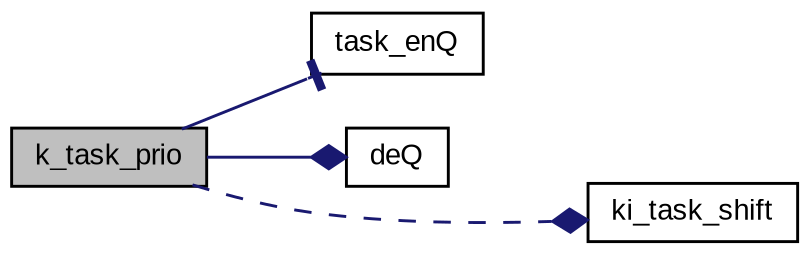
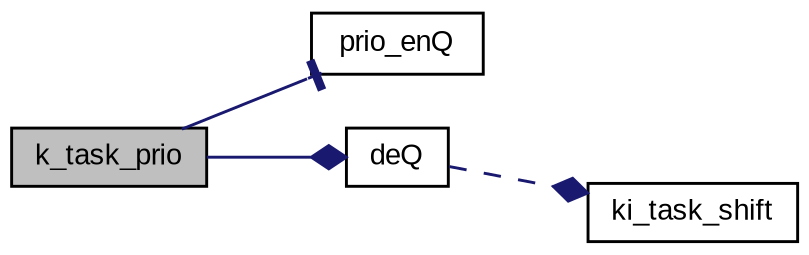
(397, 44) -> (397, 44)
(370, 219) -> (501, 176)
